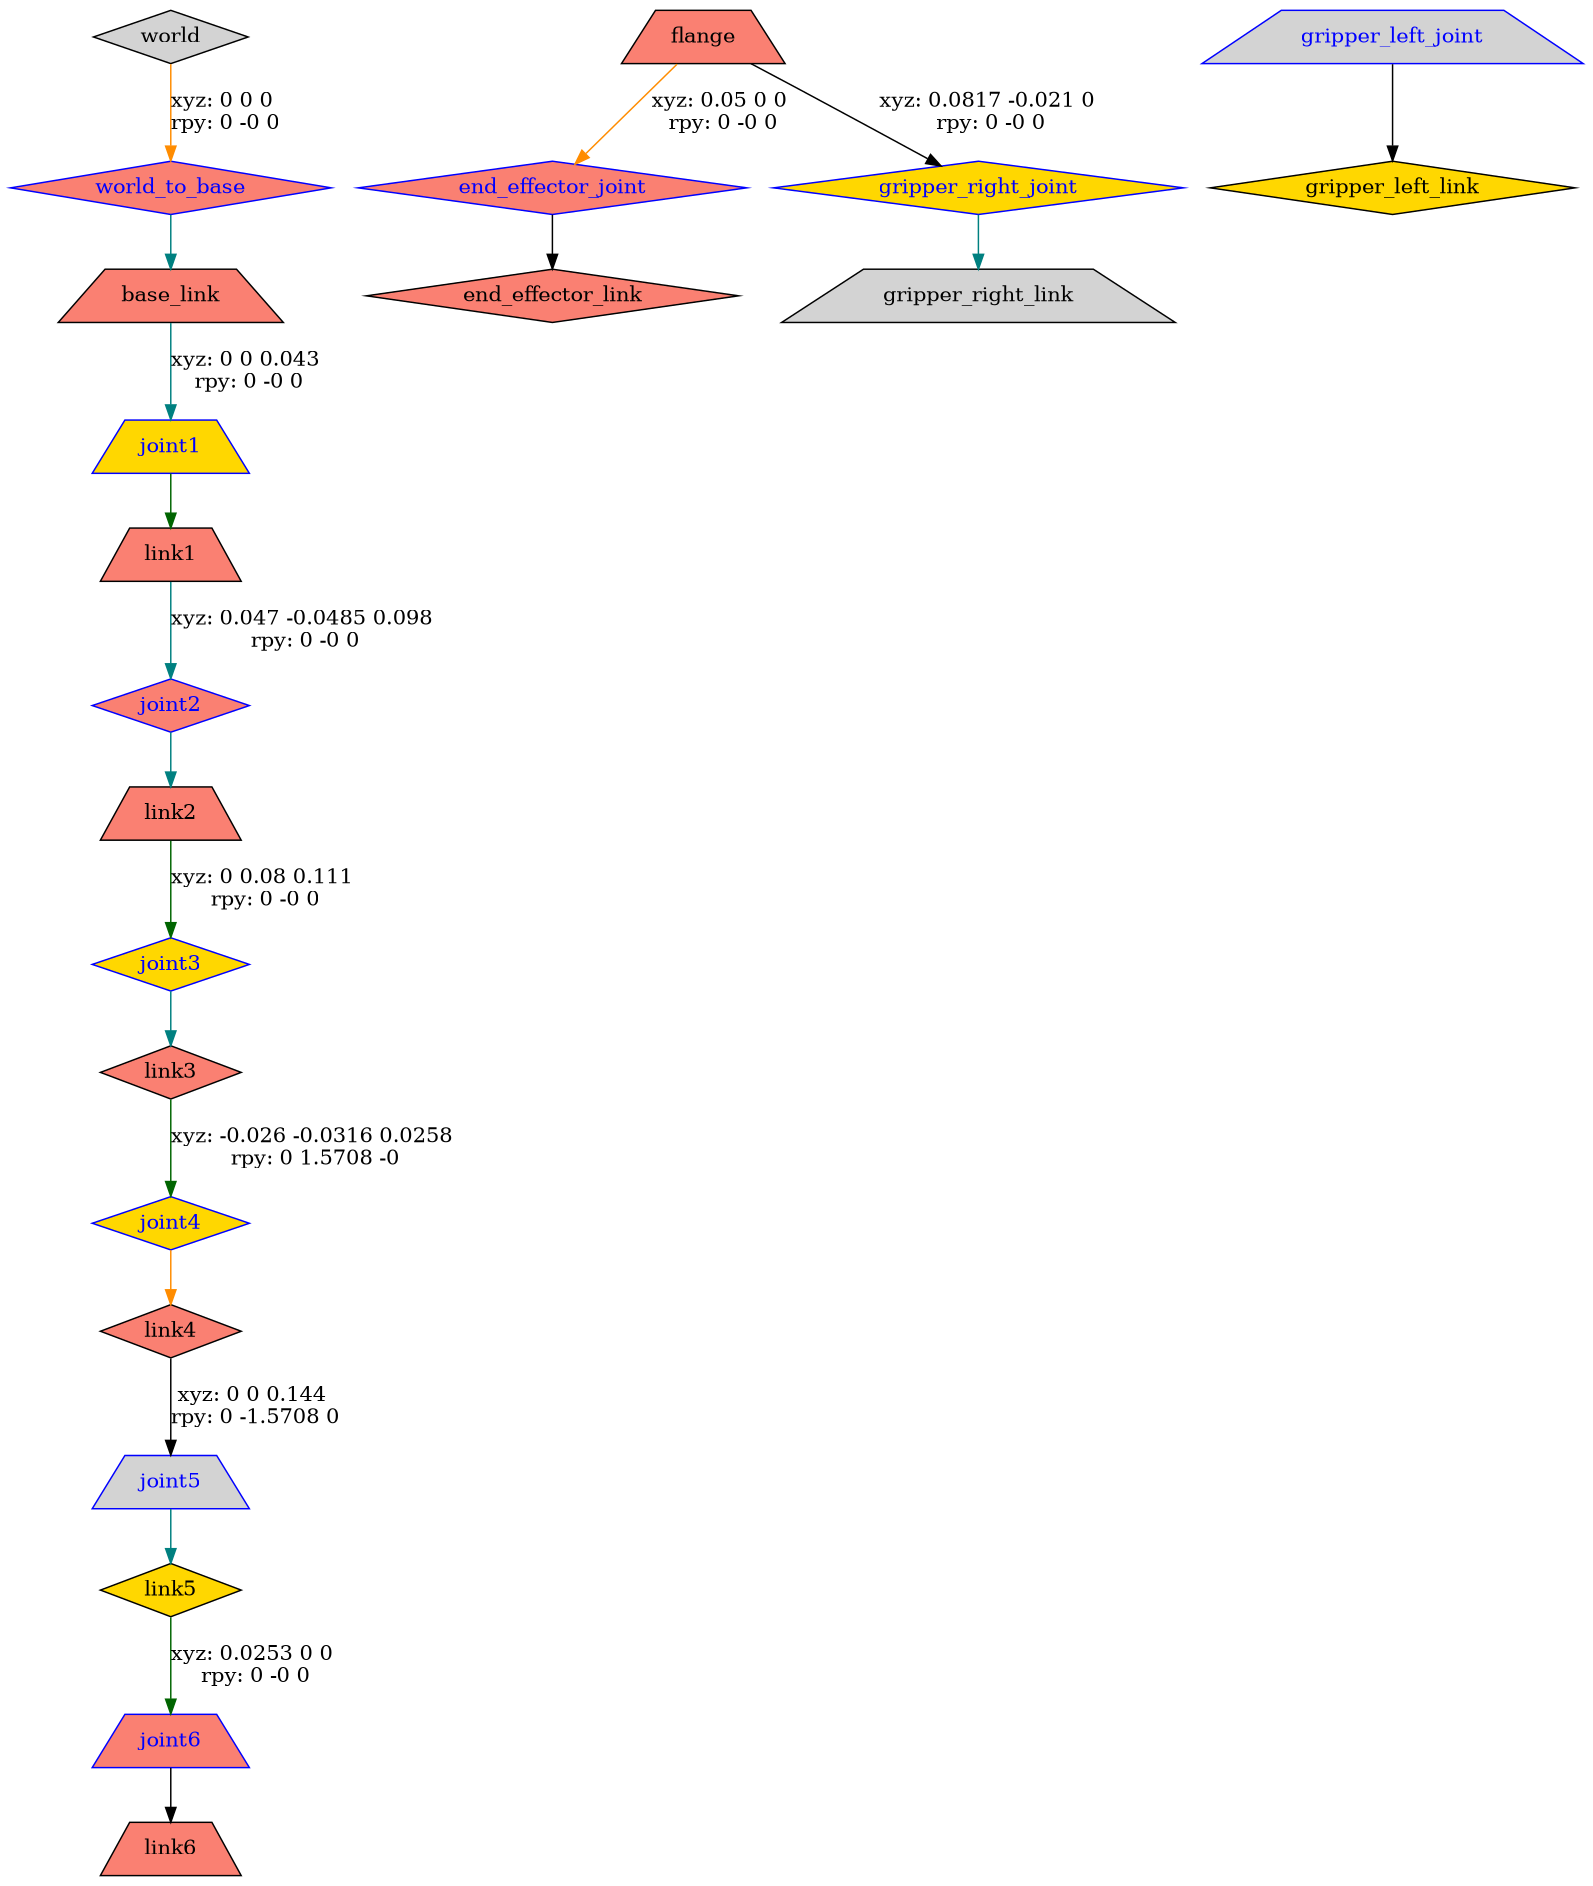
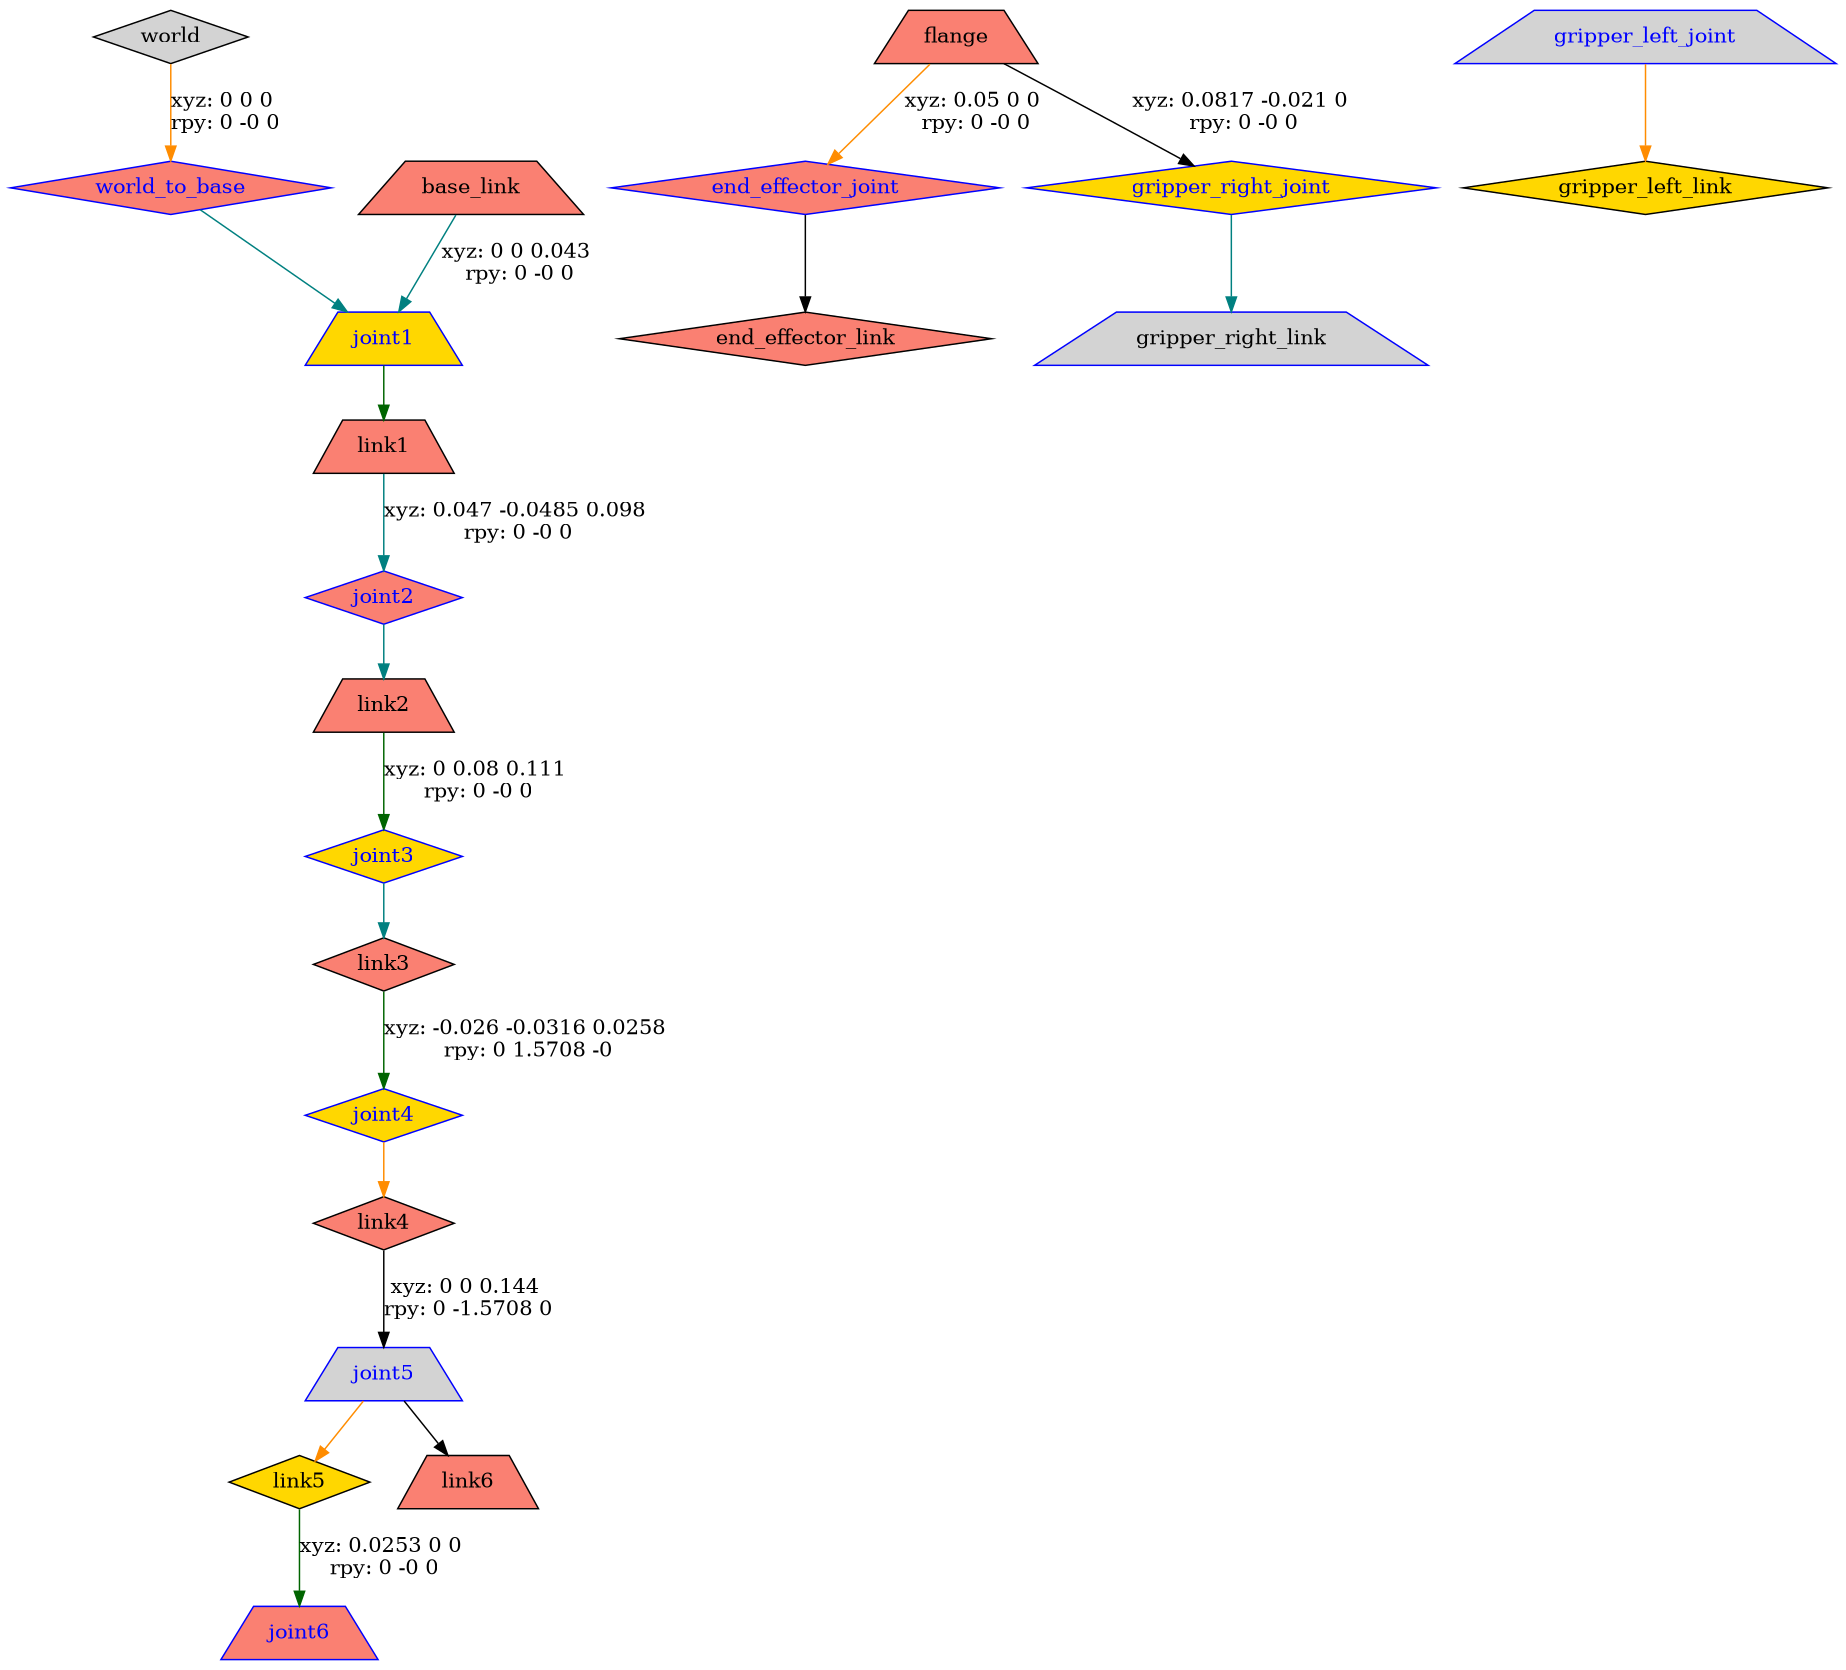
(1393, 105) -> (1646, 105)
(171, 235) -> (268, 257)
(978, 296) -> (1231, 339)
(171, 1529) -> (344, 1425)
(171, 1788) -> (421, 1422)
